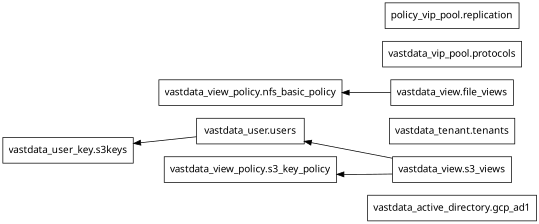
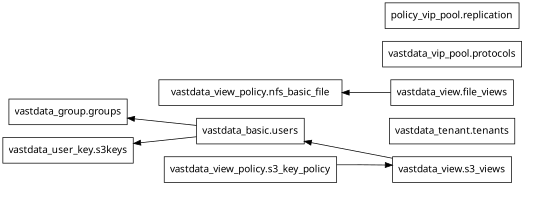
(250, 93) -> (250, 93)
none -> (68, 112)
(250, 131) -> (250, 131)
(368, 174) -> (361, 165)
(452, 208) -> none
